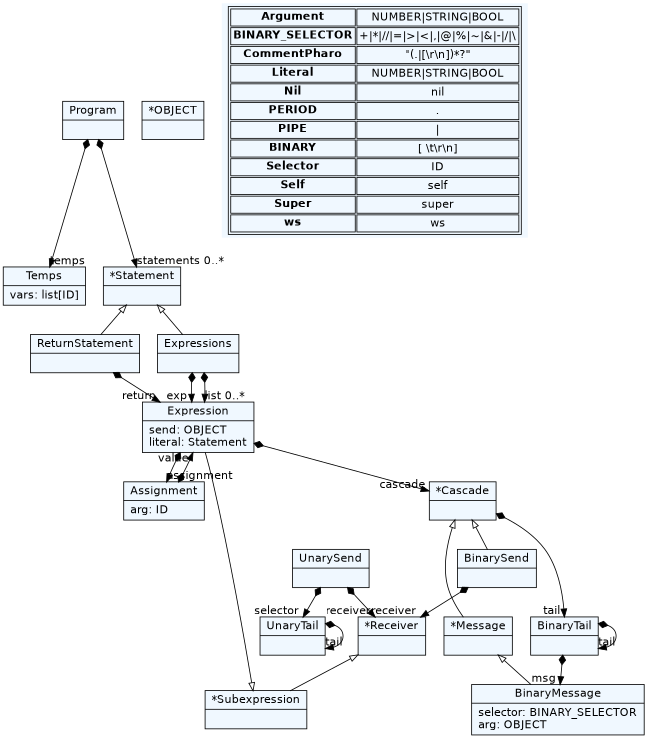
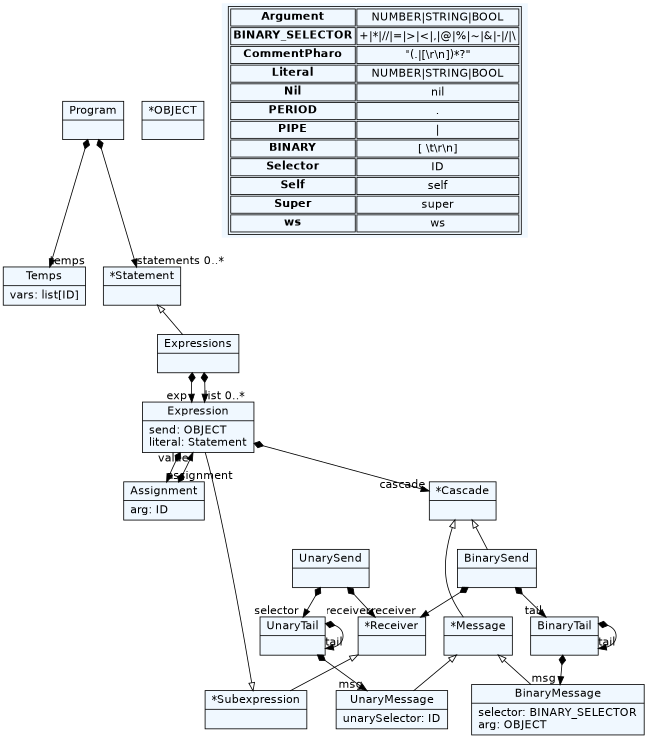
(85, 354) -> none
(548, 554) -> (531, 603)
none -> (392, 710)
